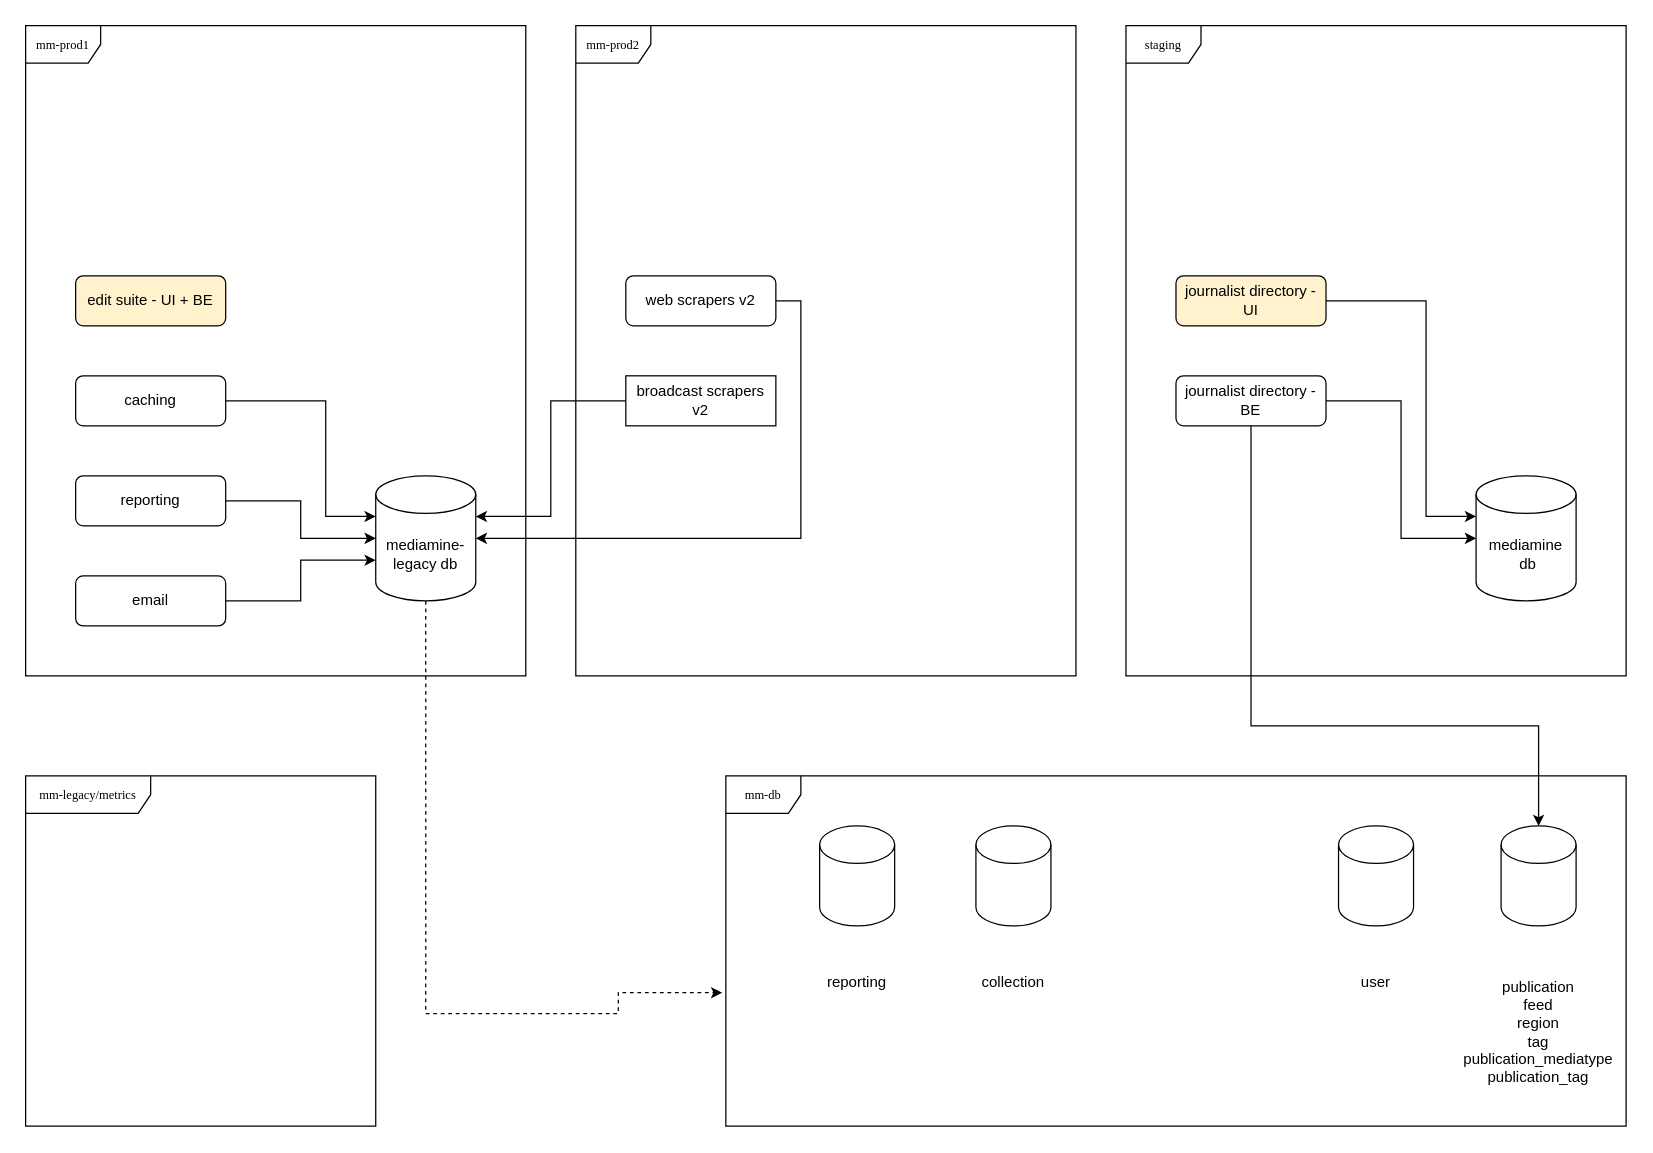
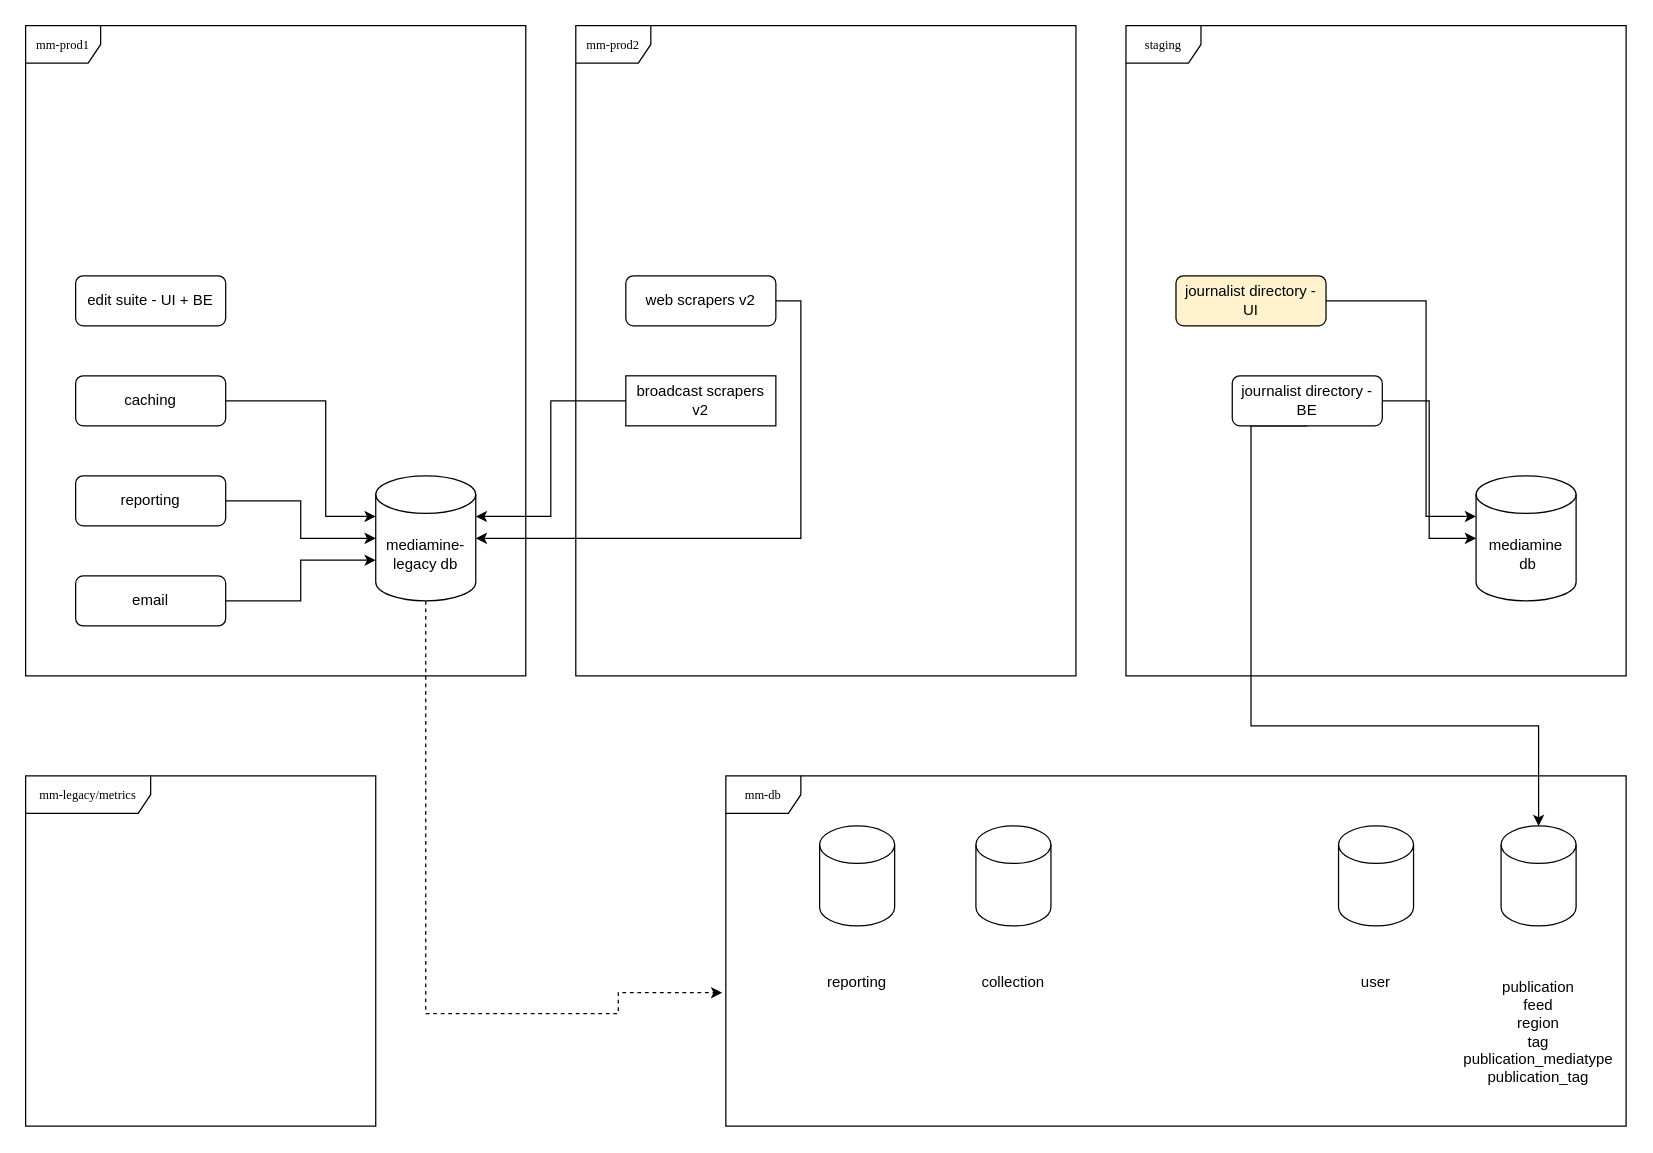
(151, 301) -> (151, 301)
(1251, 401) -> (1307, 401)
